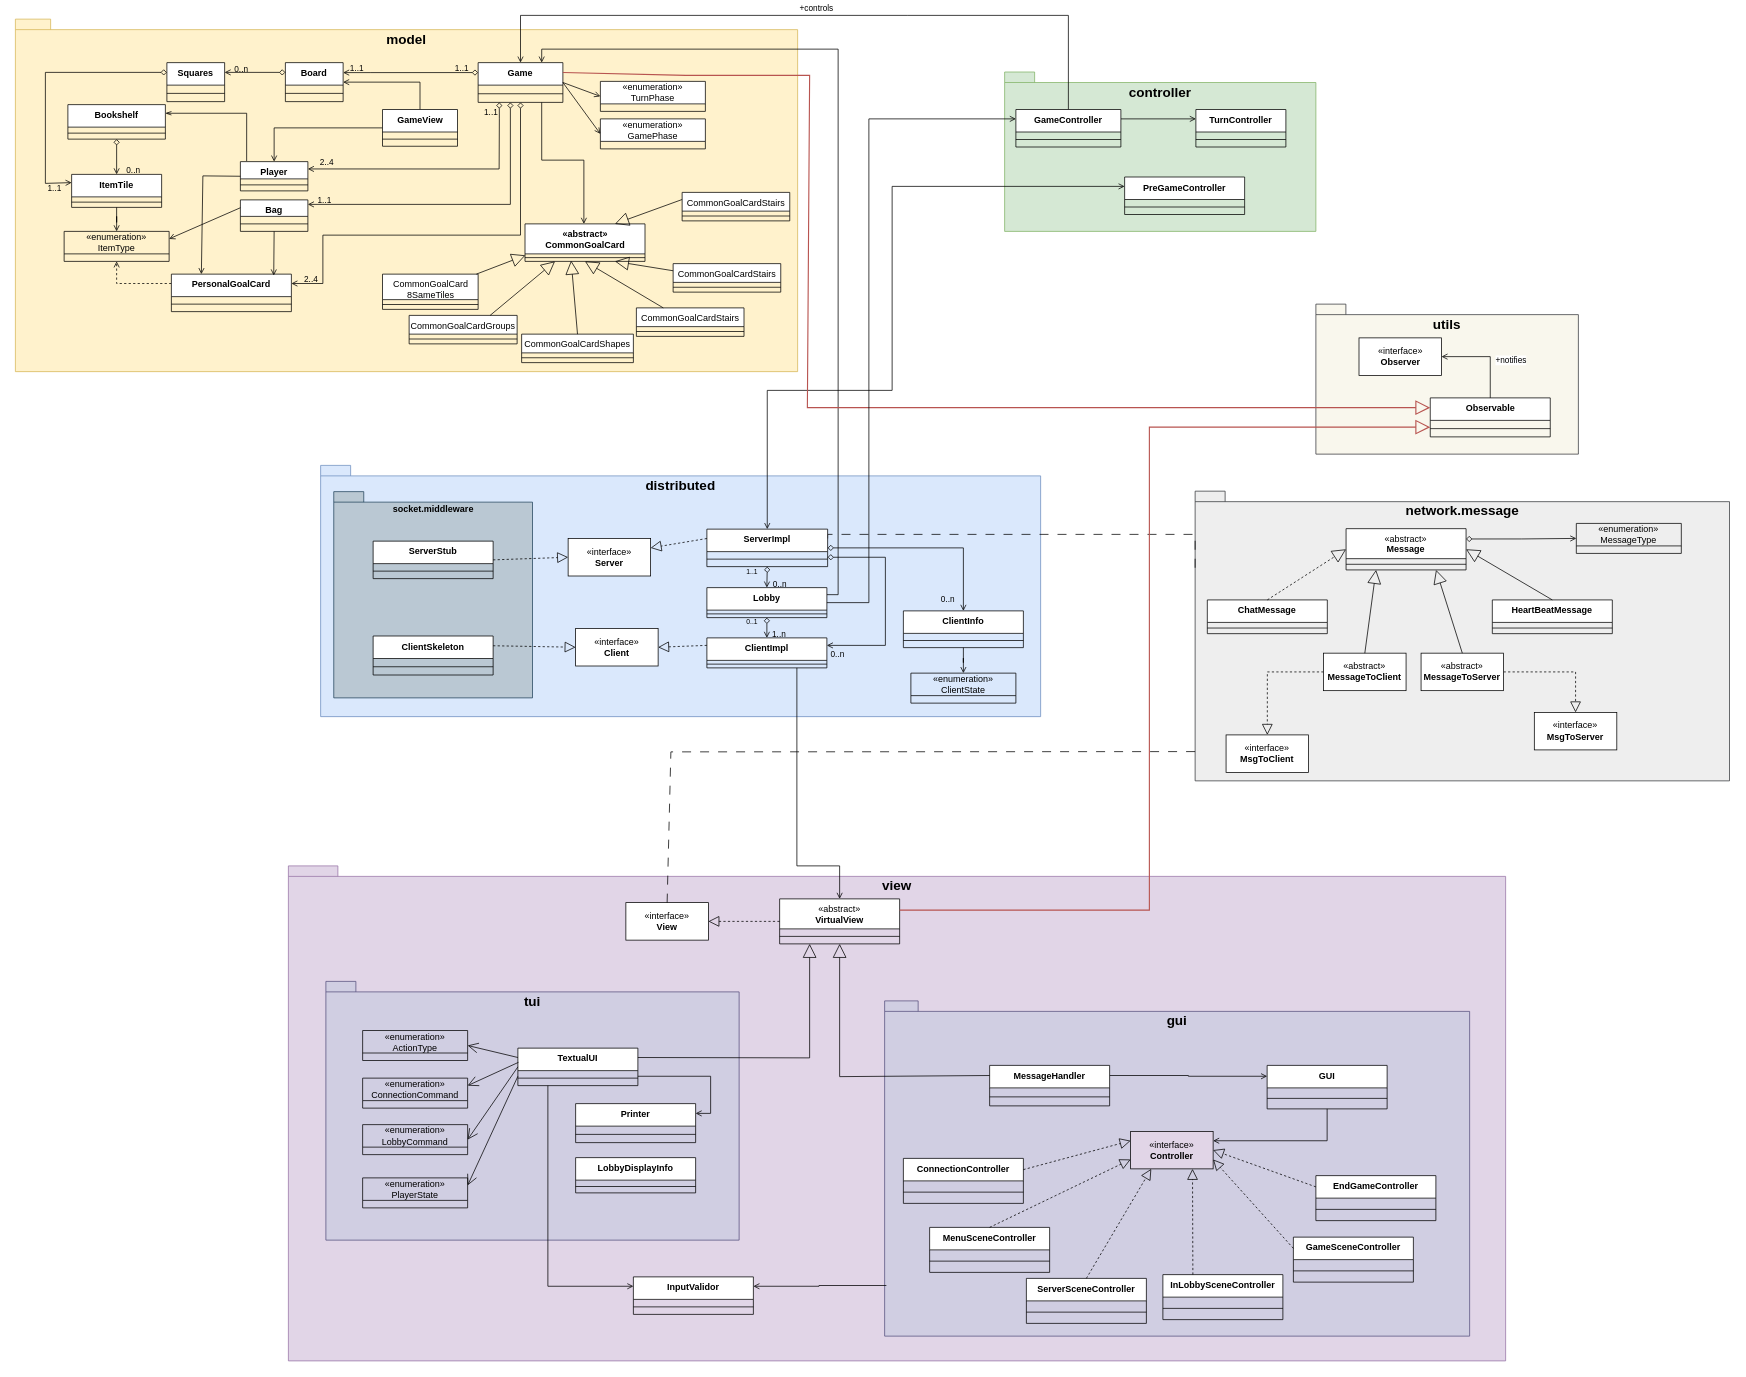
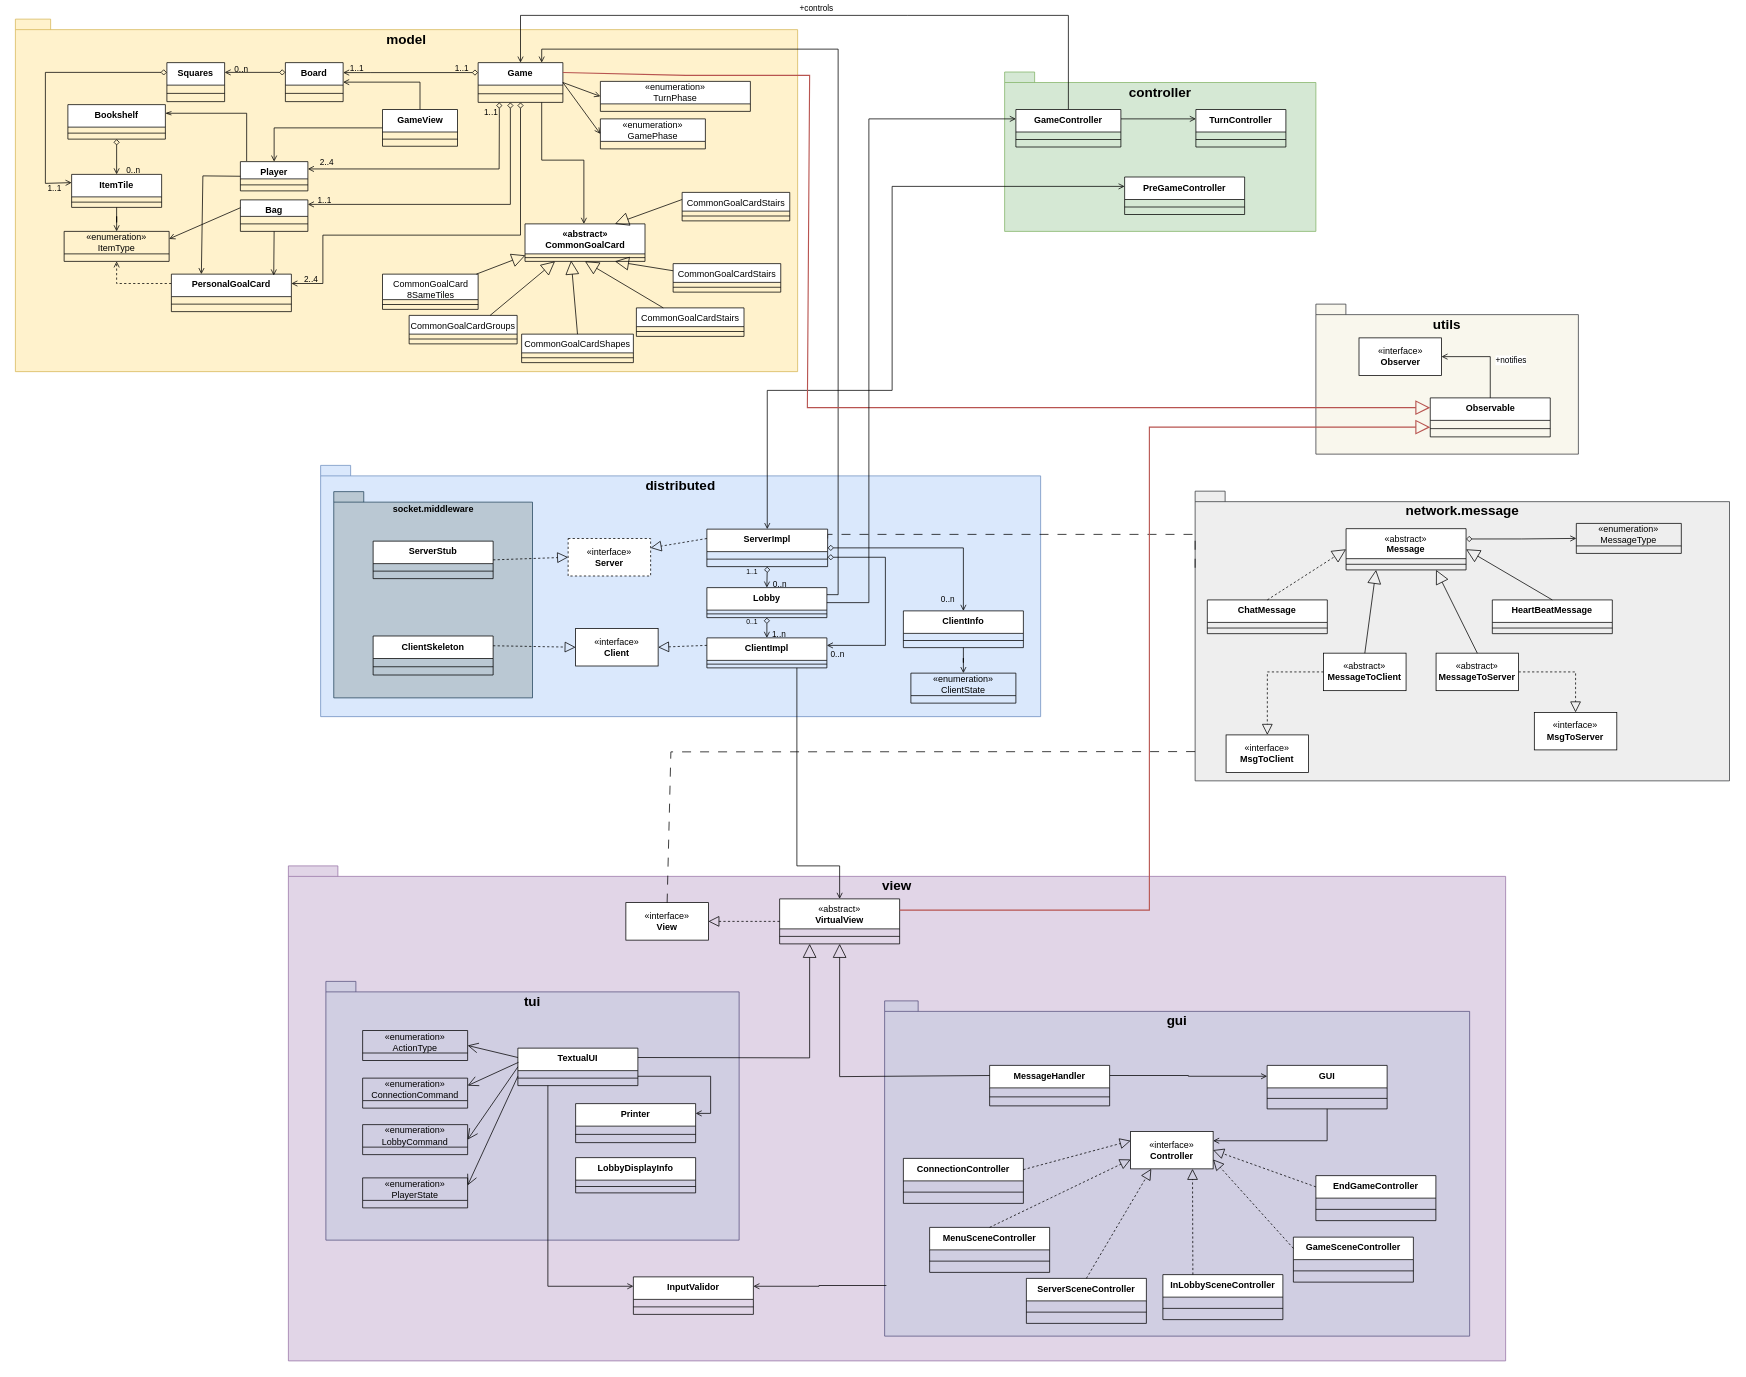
(653, 96) -> (675, 96)
(609, 557) -> (609, 557)
(1462, 672) -> (1477, 672)
(1172, 1150) -> (1172, 1150)
